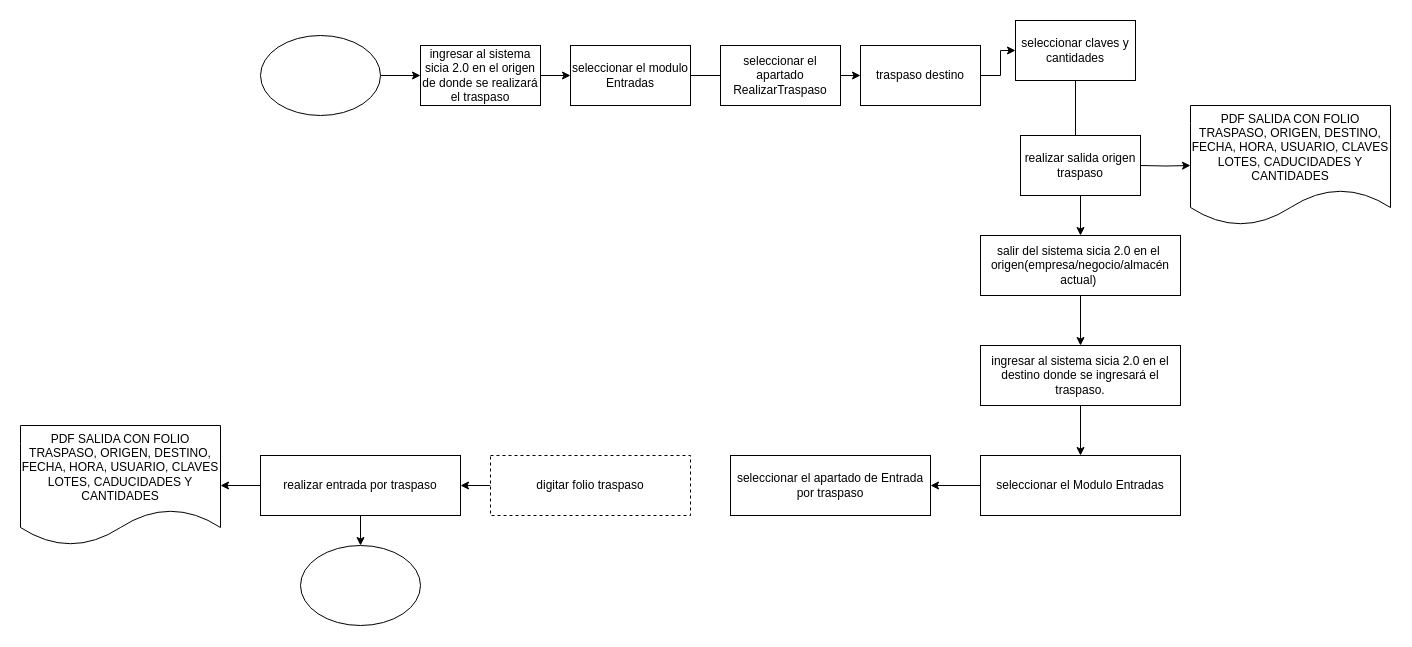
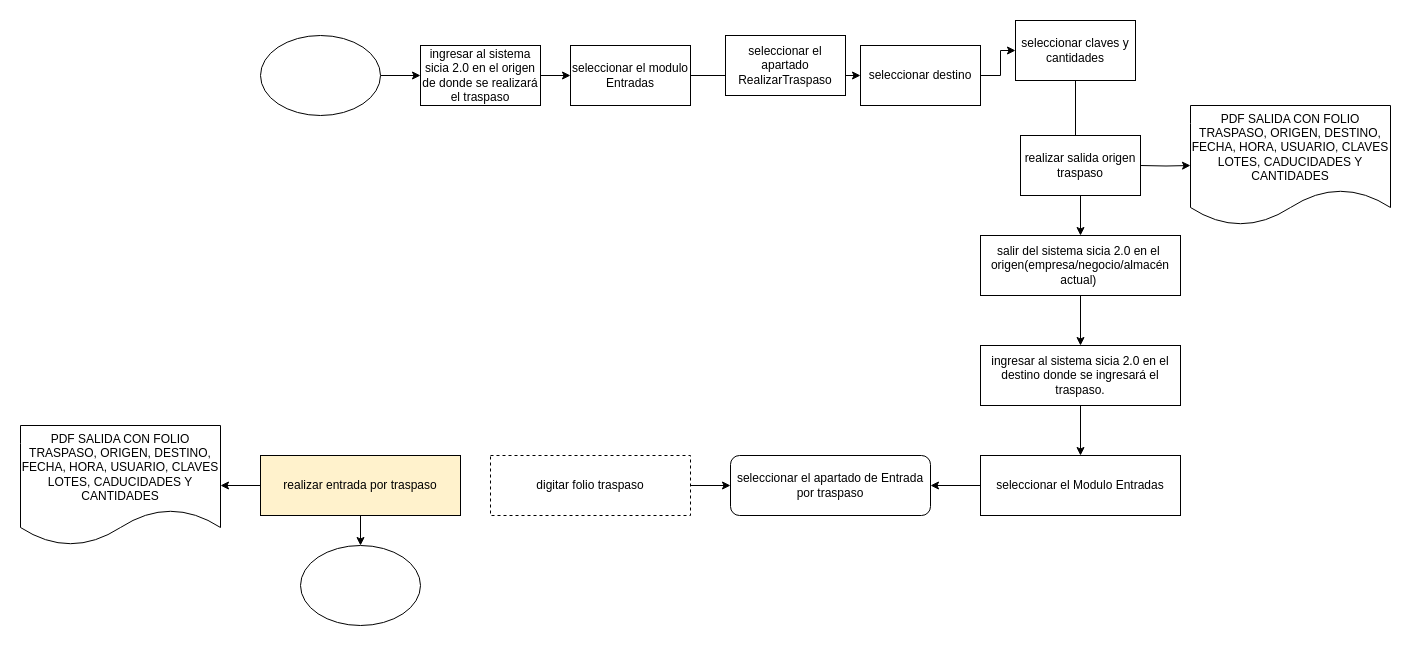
(781, 76) -> (786, 66)
(921, 76) -> (921, 76)
(361, 486) -> (361, 486)
(472, 486) -> (707, 486)
(831, 486) -> (831, 486)
